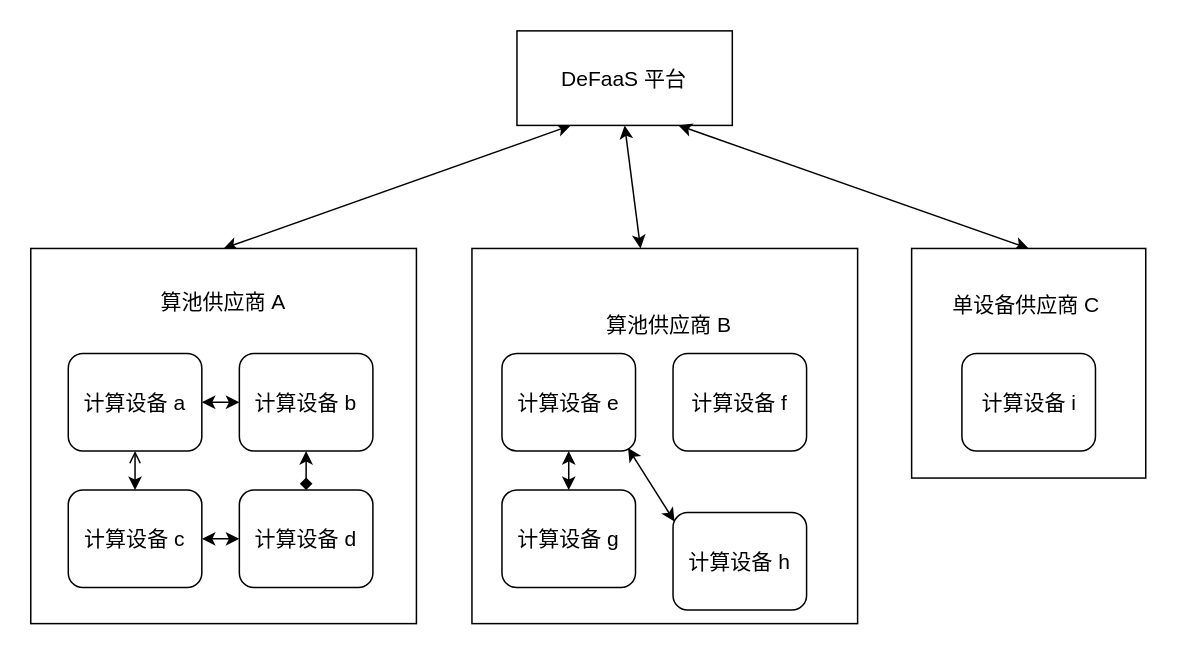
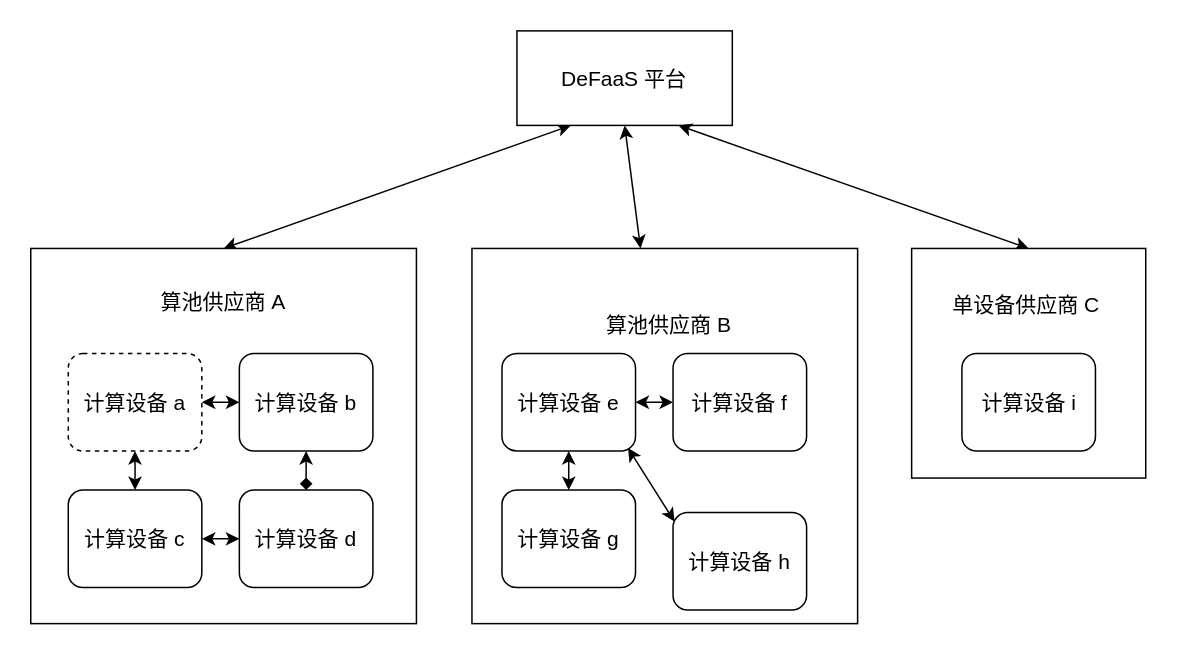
(135, 402) -> (135, 402)
none -> (654, 402)
(135, 460) -> (135, 462)
